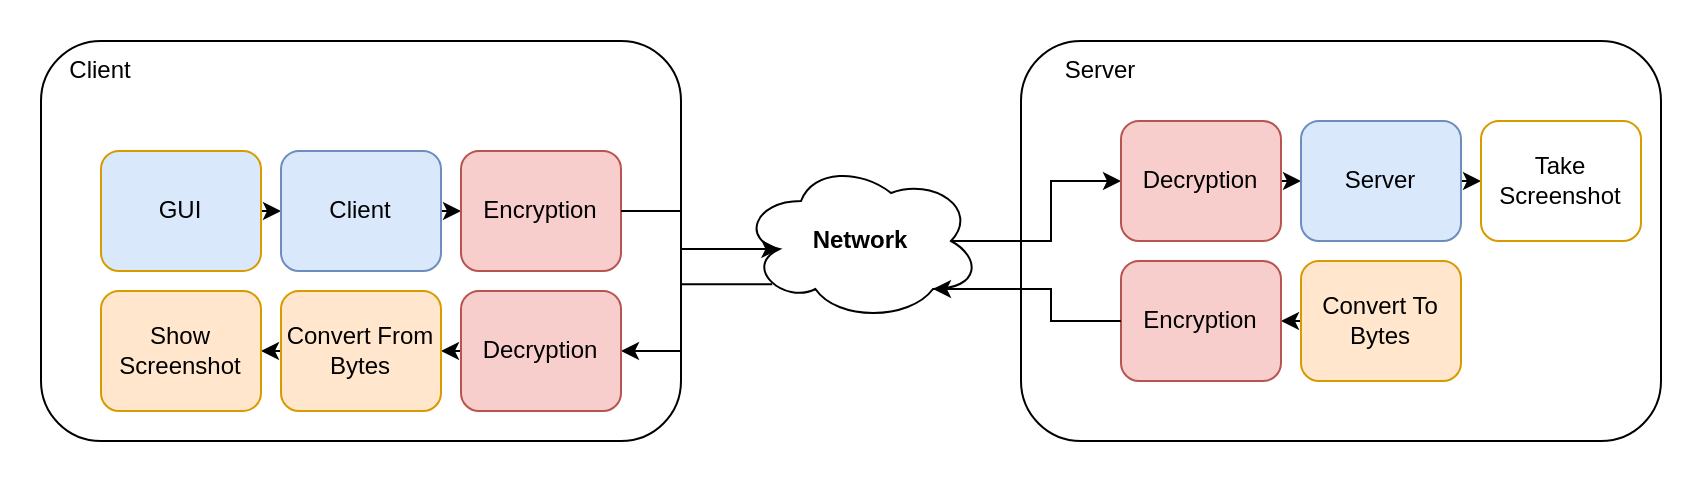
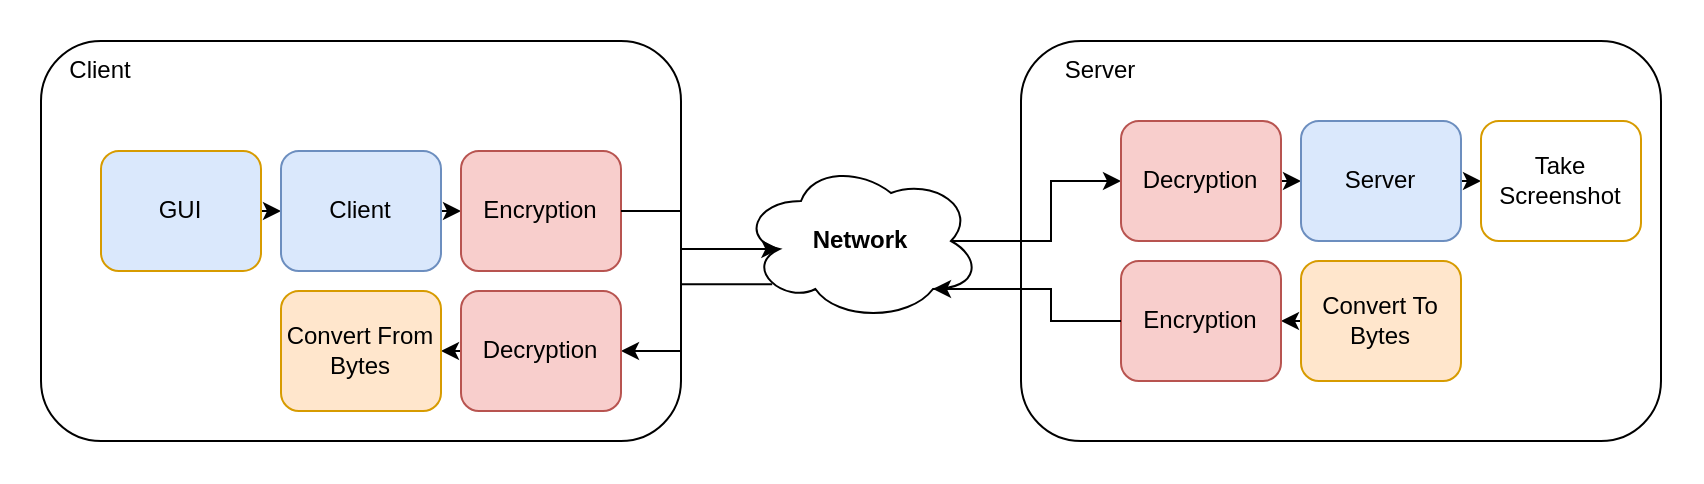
(181, 351) -> none
(278, 351) -> none
